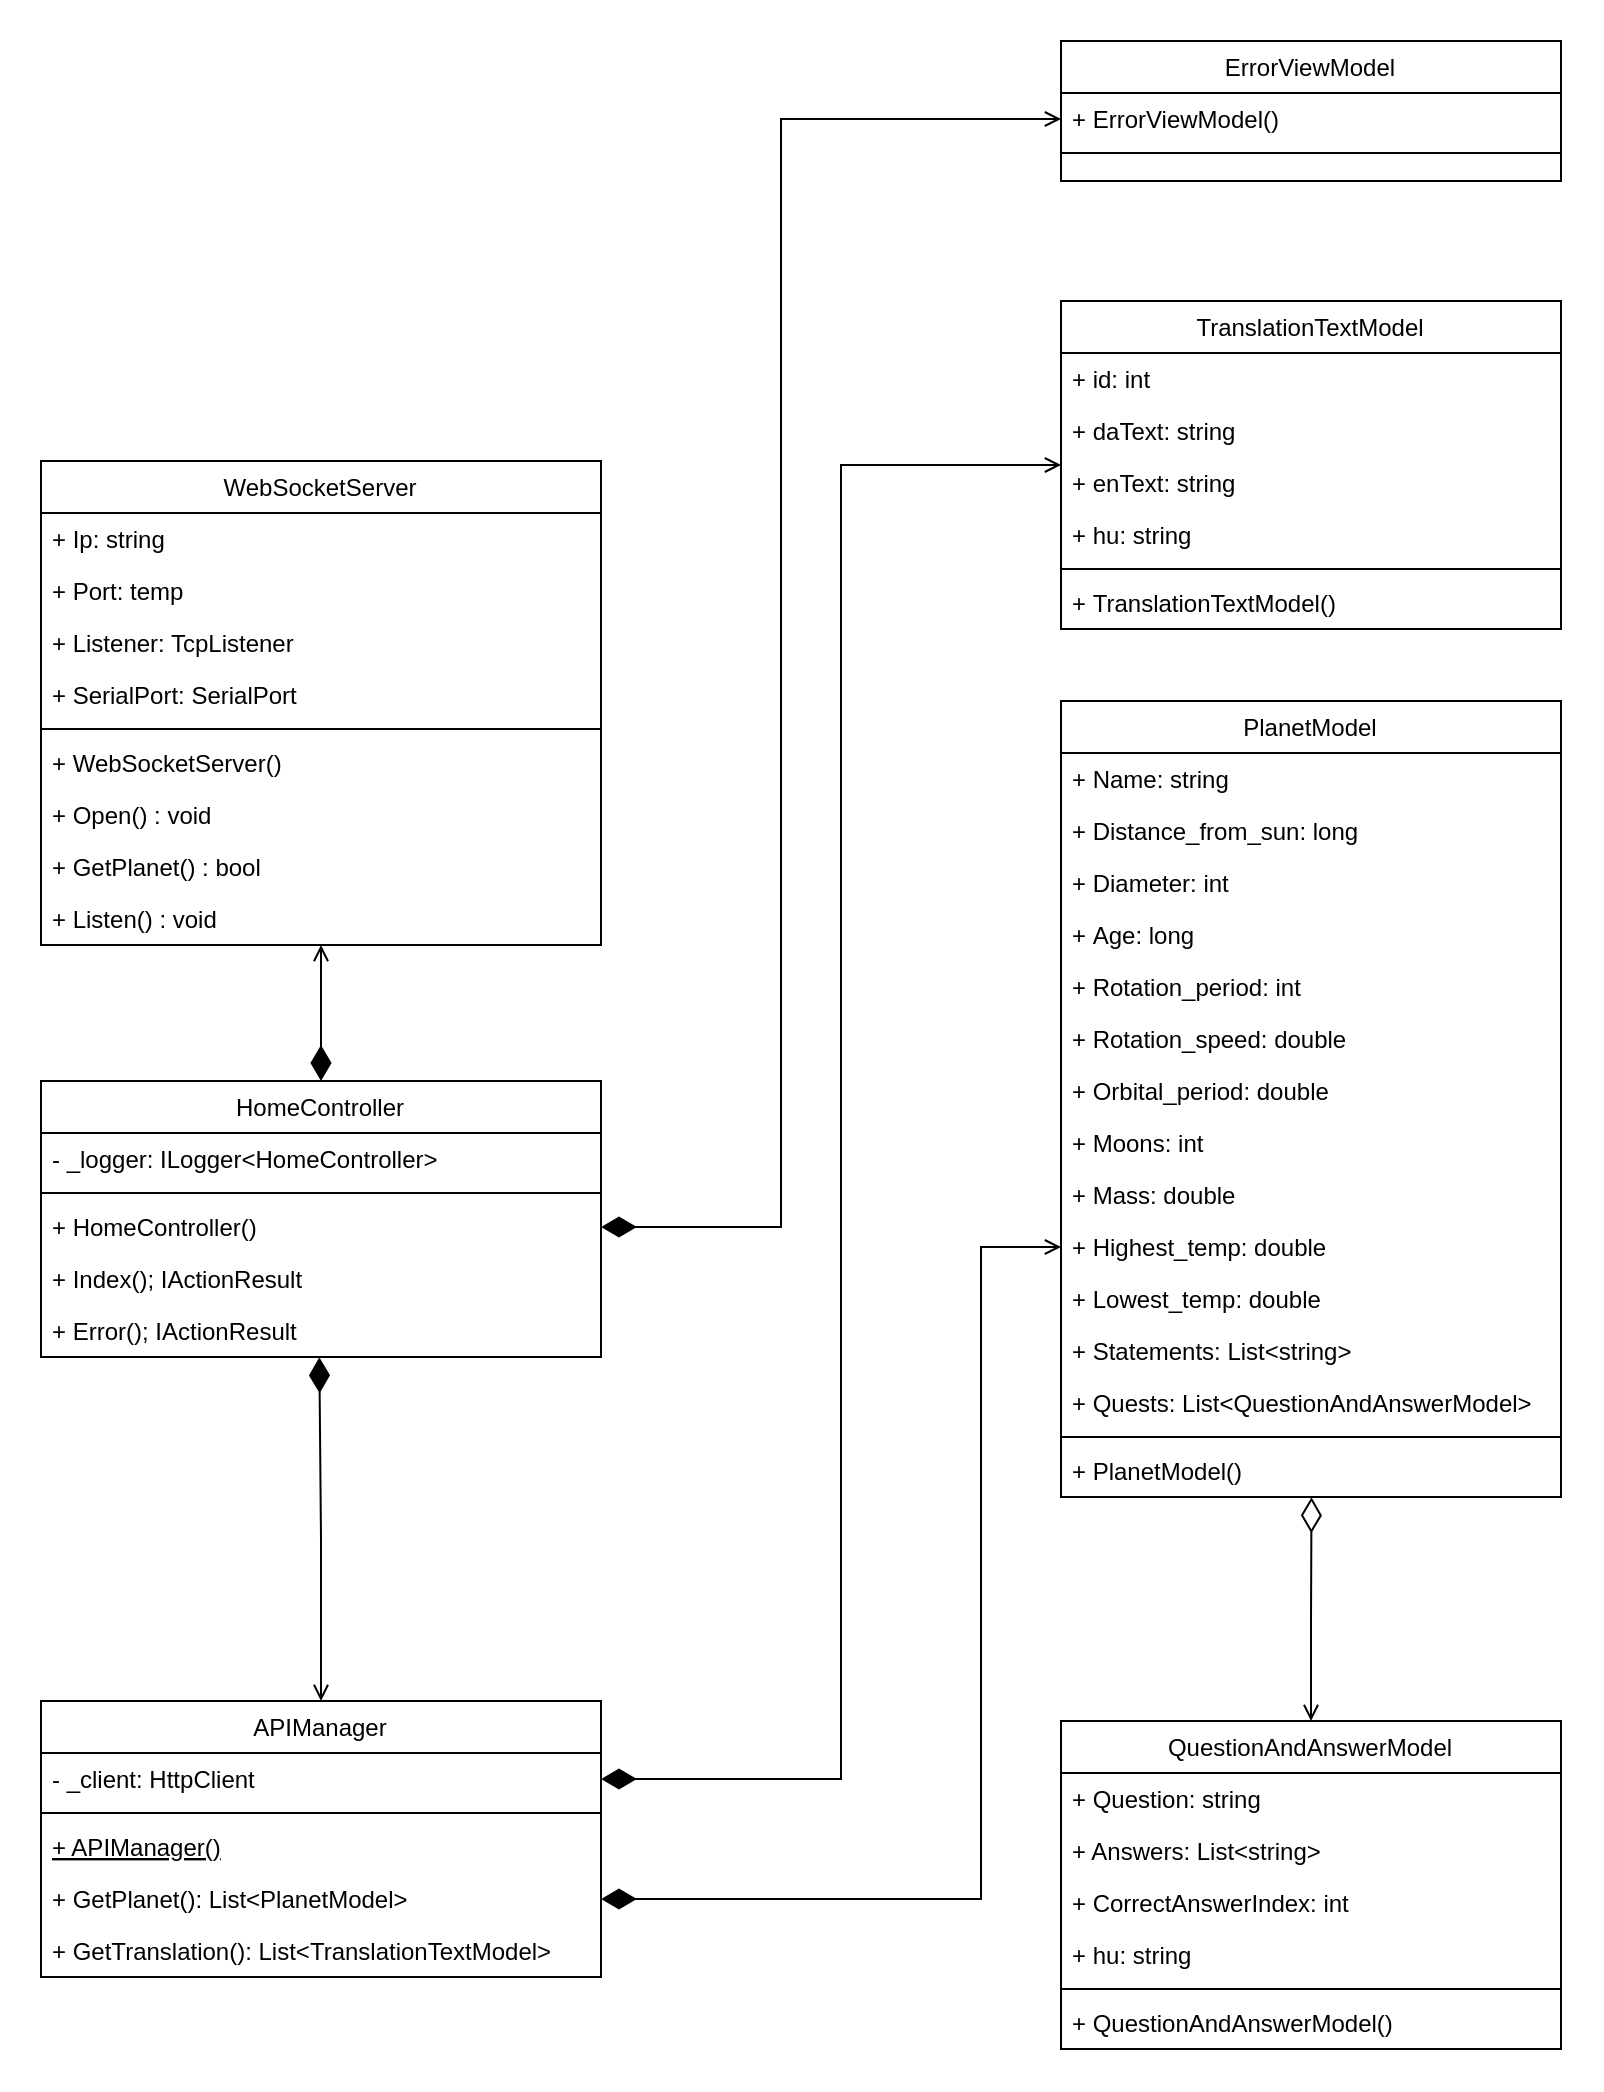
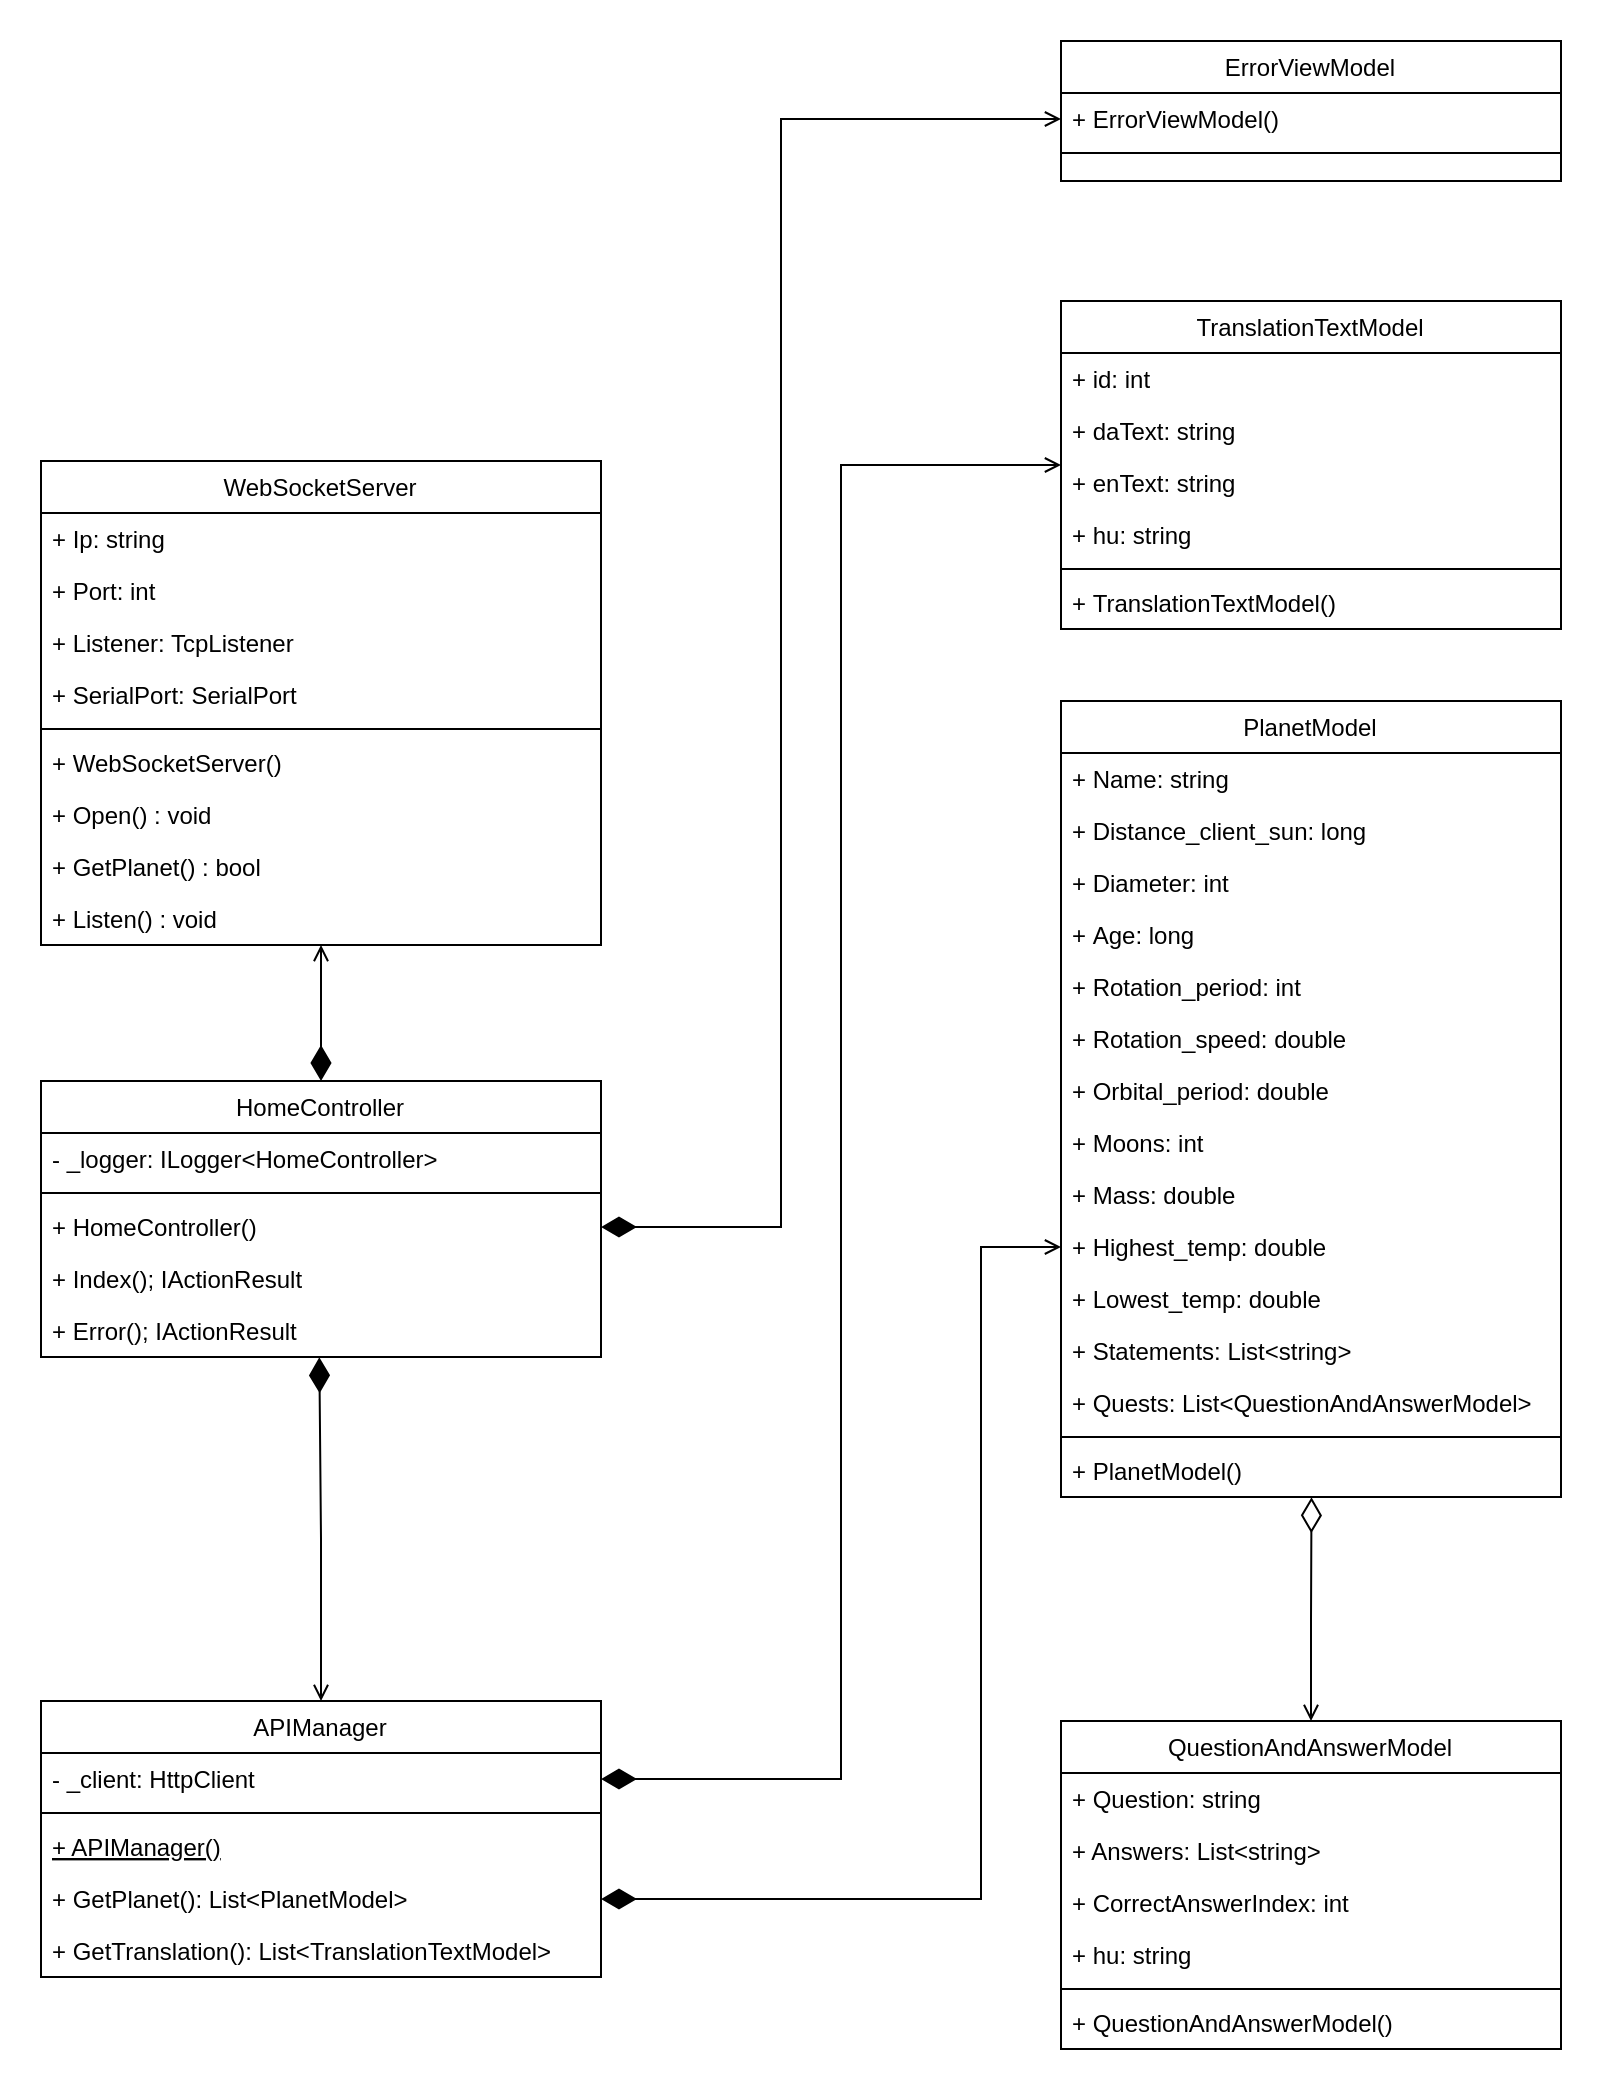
(123, 592) -> (113, 592)
(1228, 832) -> (1235, 832)
